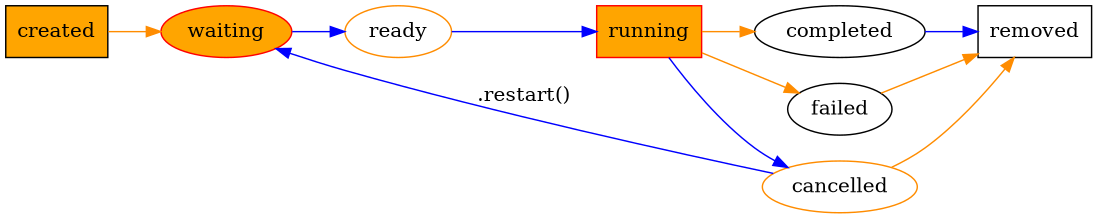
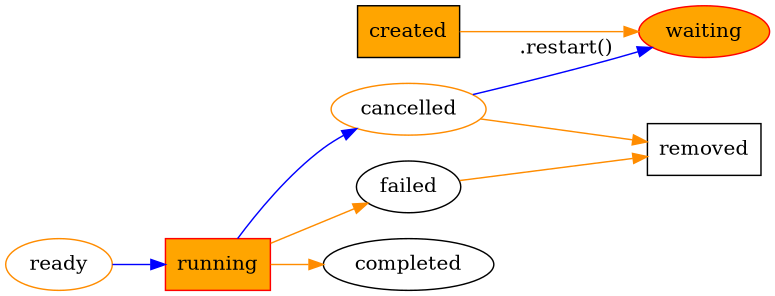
(311, 32) -> none
(944, 32) -> none
